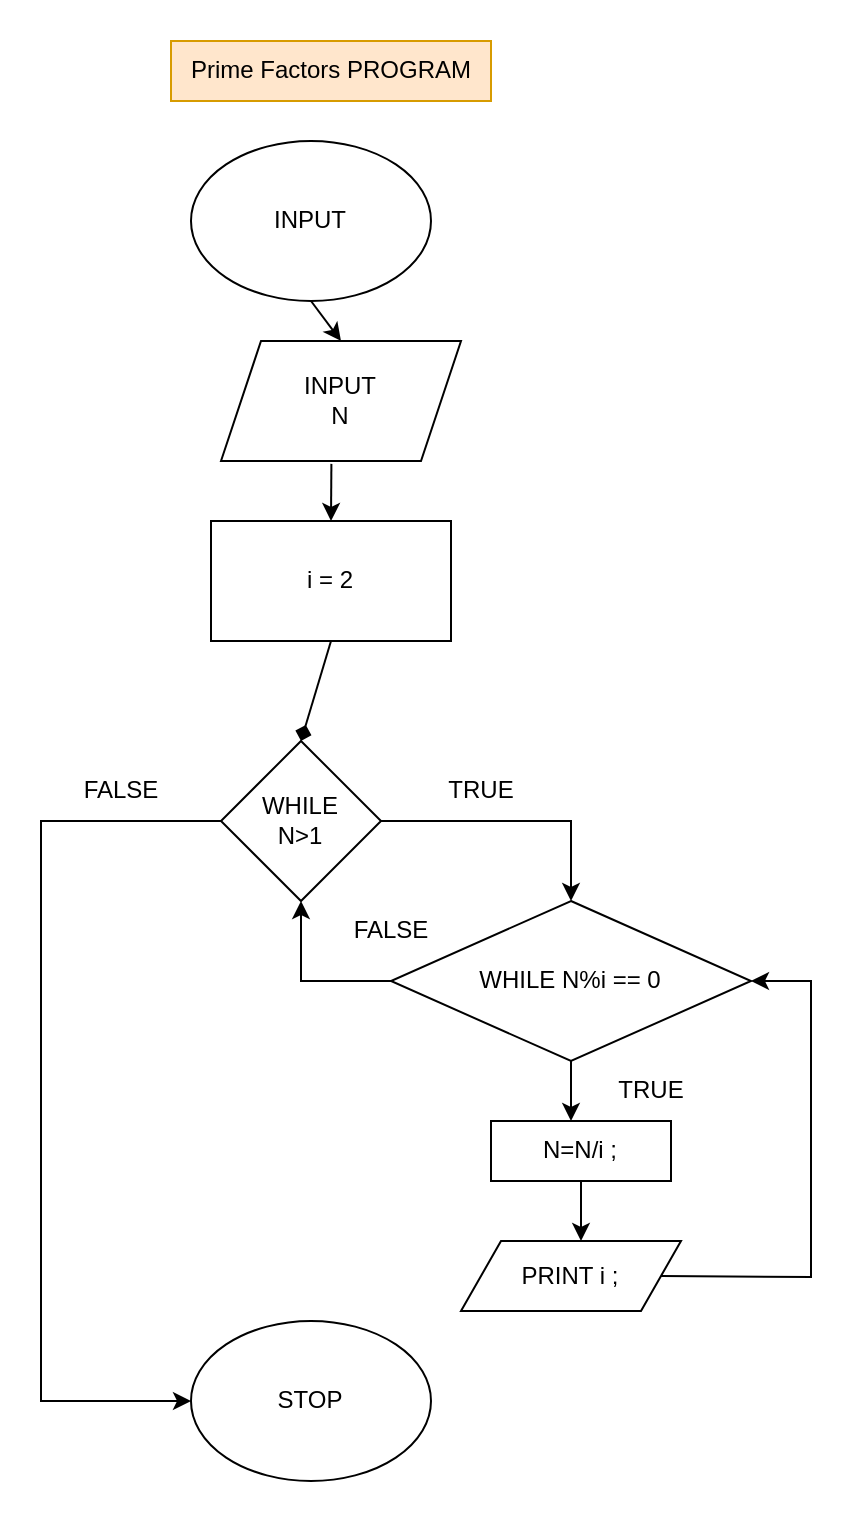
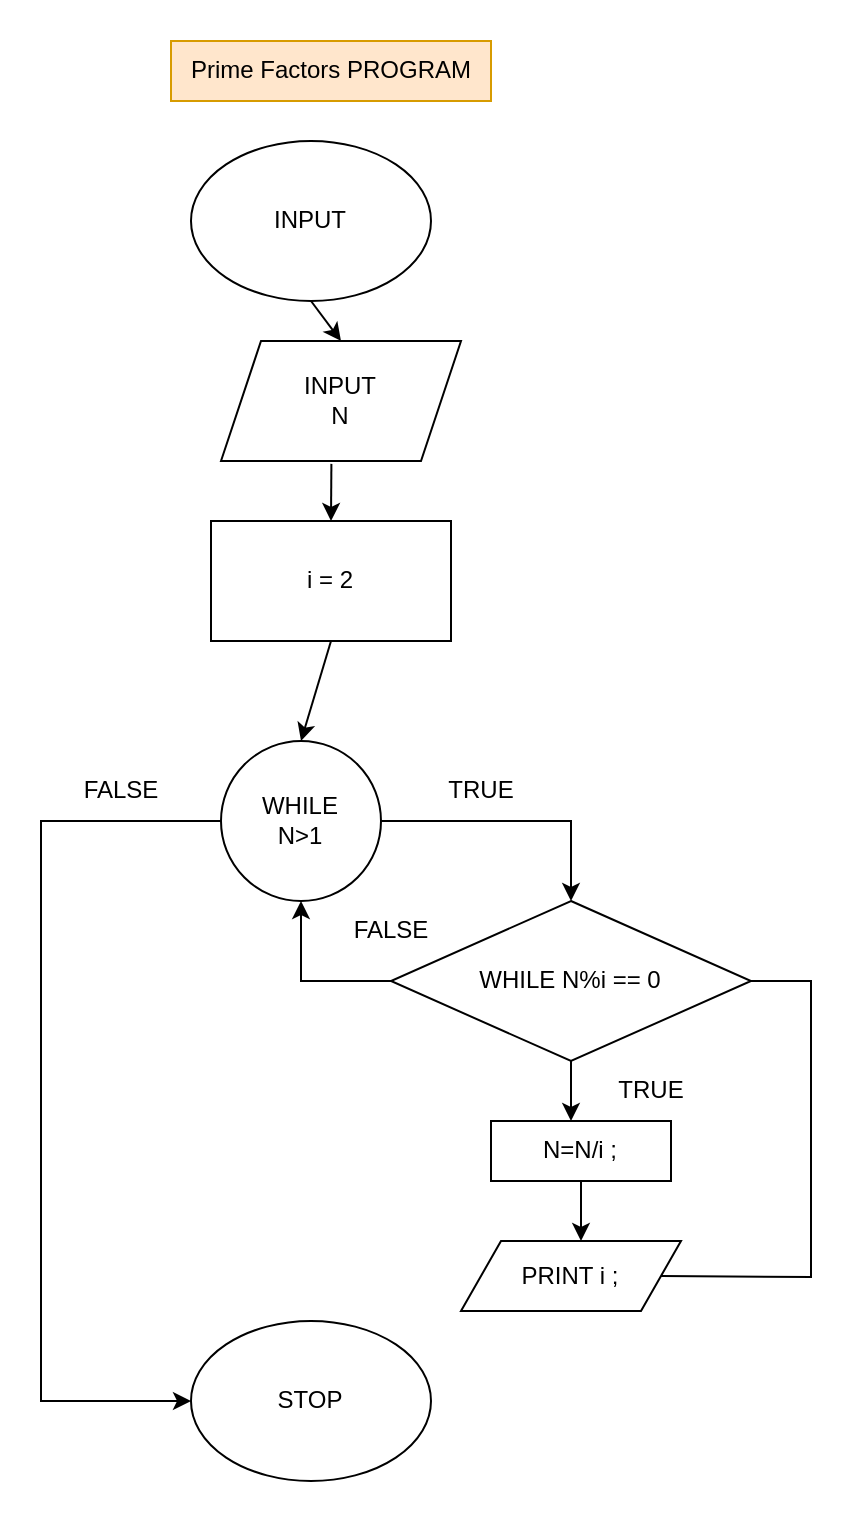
(306, 725) -> (305, 727)
(301, 821) -> (301, 821)
(766, 981) -> (760, 981)
